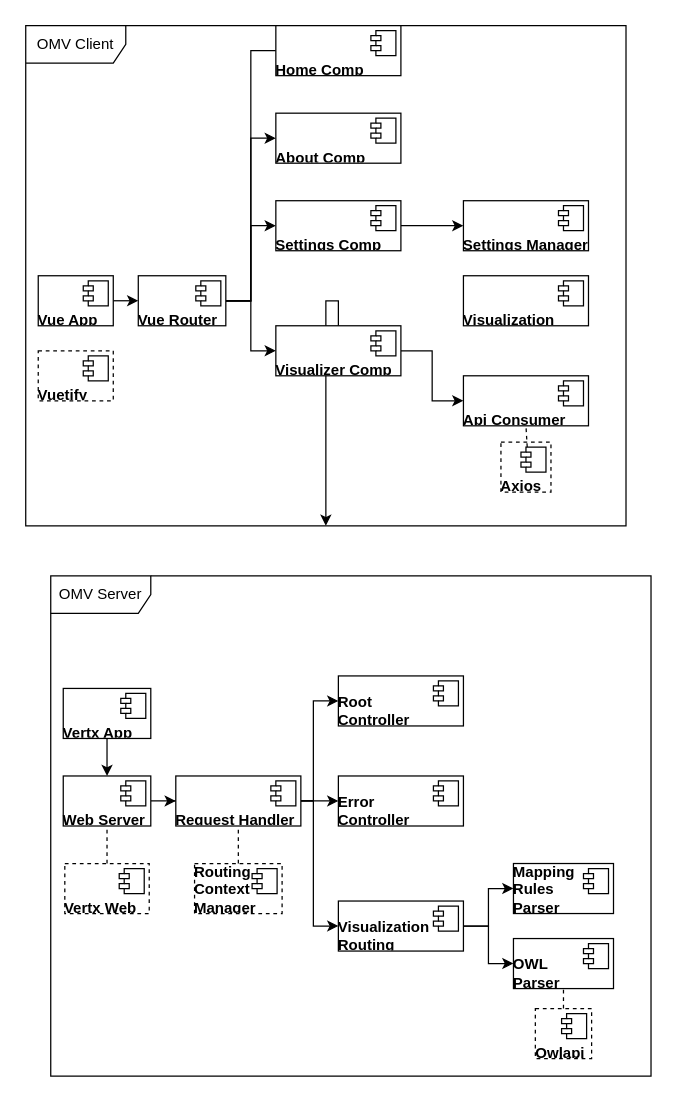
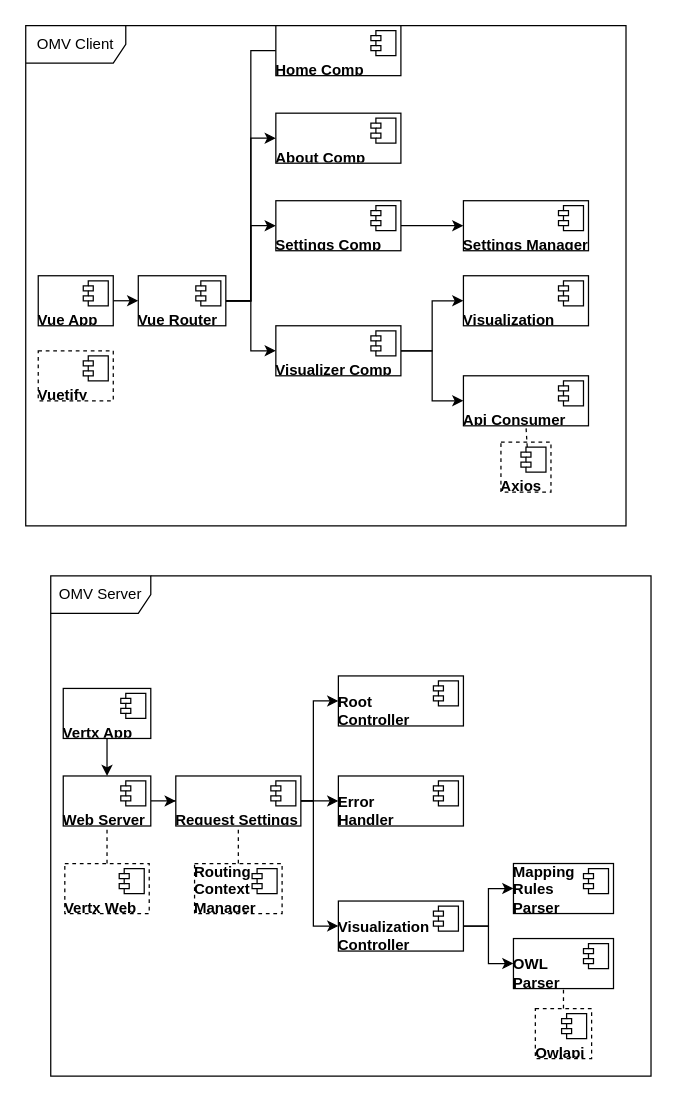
(326, 446) -> (432, 314)
(235, 776) -> (239, 776)
(376, 776) -> (366, 776)
(385, 901) -> (385, 901)
